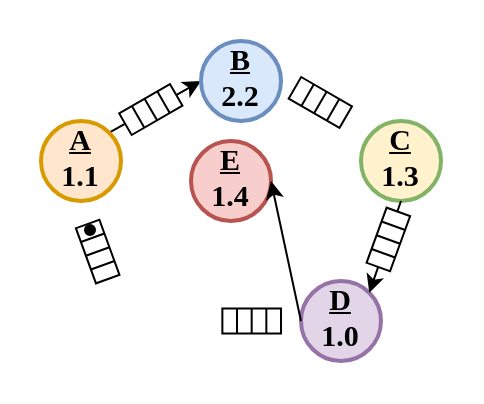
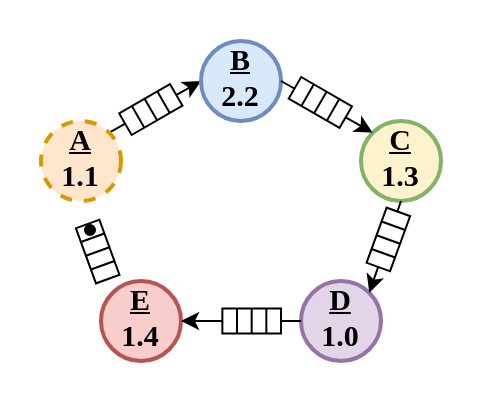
none -> (353, 122)
(81, 161) -> (81, 161)
(231, 181) -> (141, 321)
